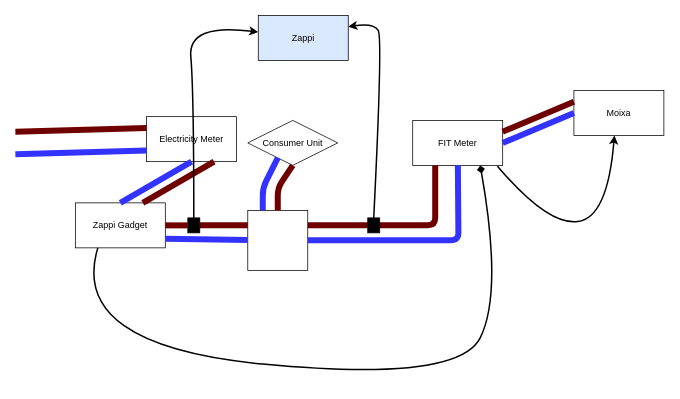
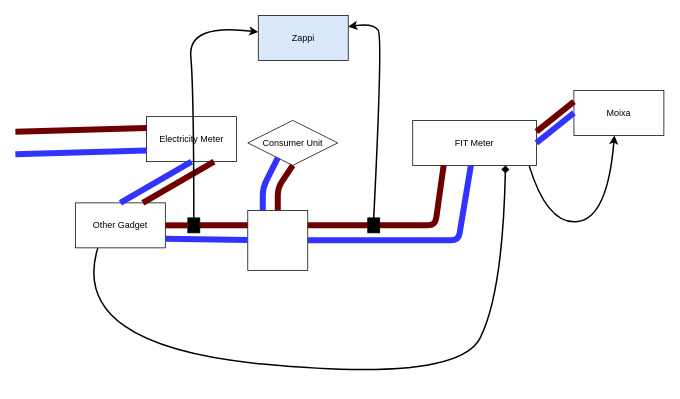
(458, 143) -> (475, 143)
(120, 225) -> (120, 225)
